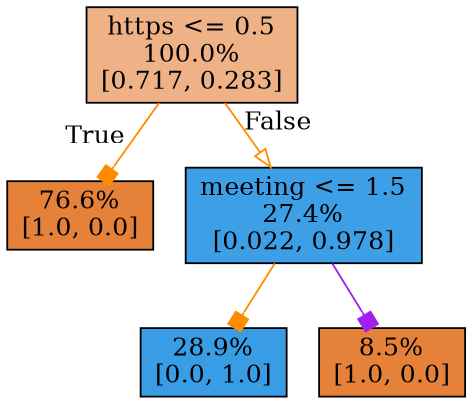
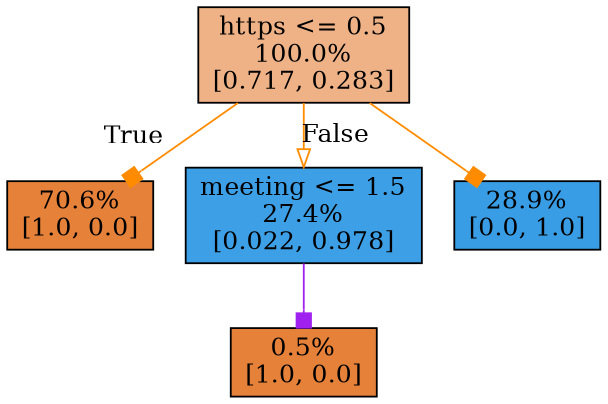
(80, 215) -> (80, 215)
(259, 288) -> (418, 137)
(392, 362) -> (304, 362)
